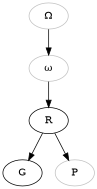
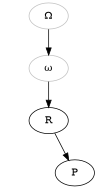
(23, 173) -> none
(75, 173) -> (75, 173)
